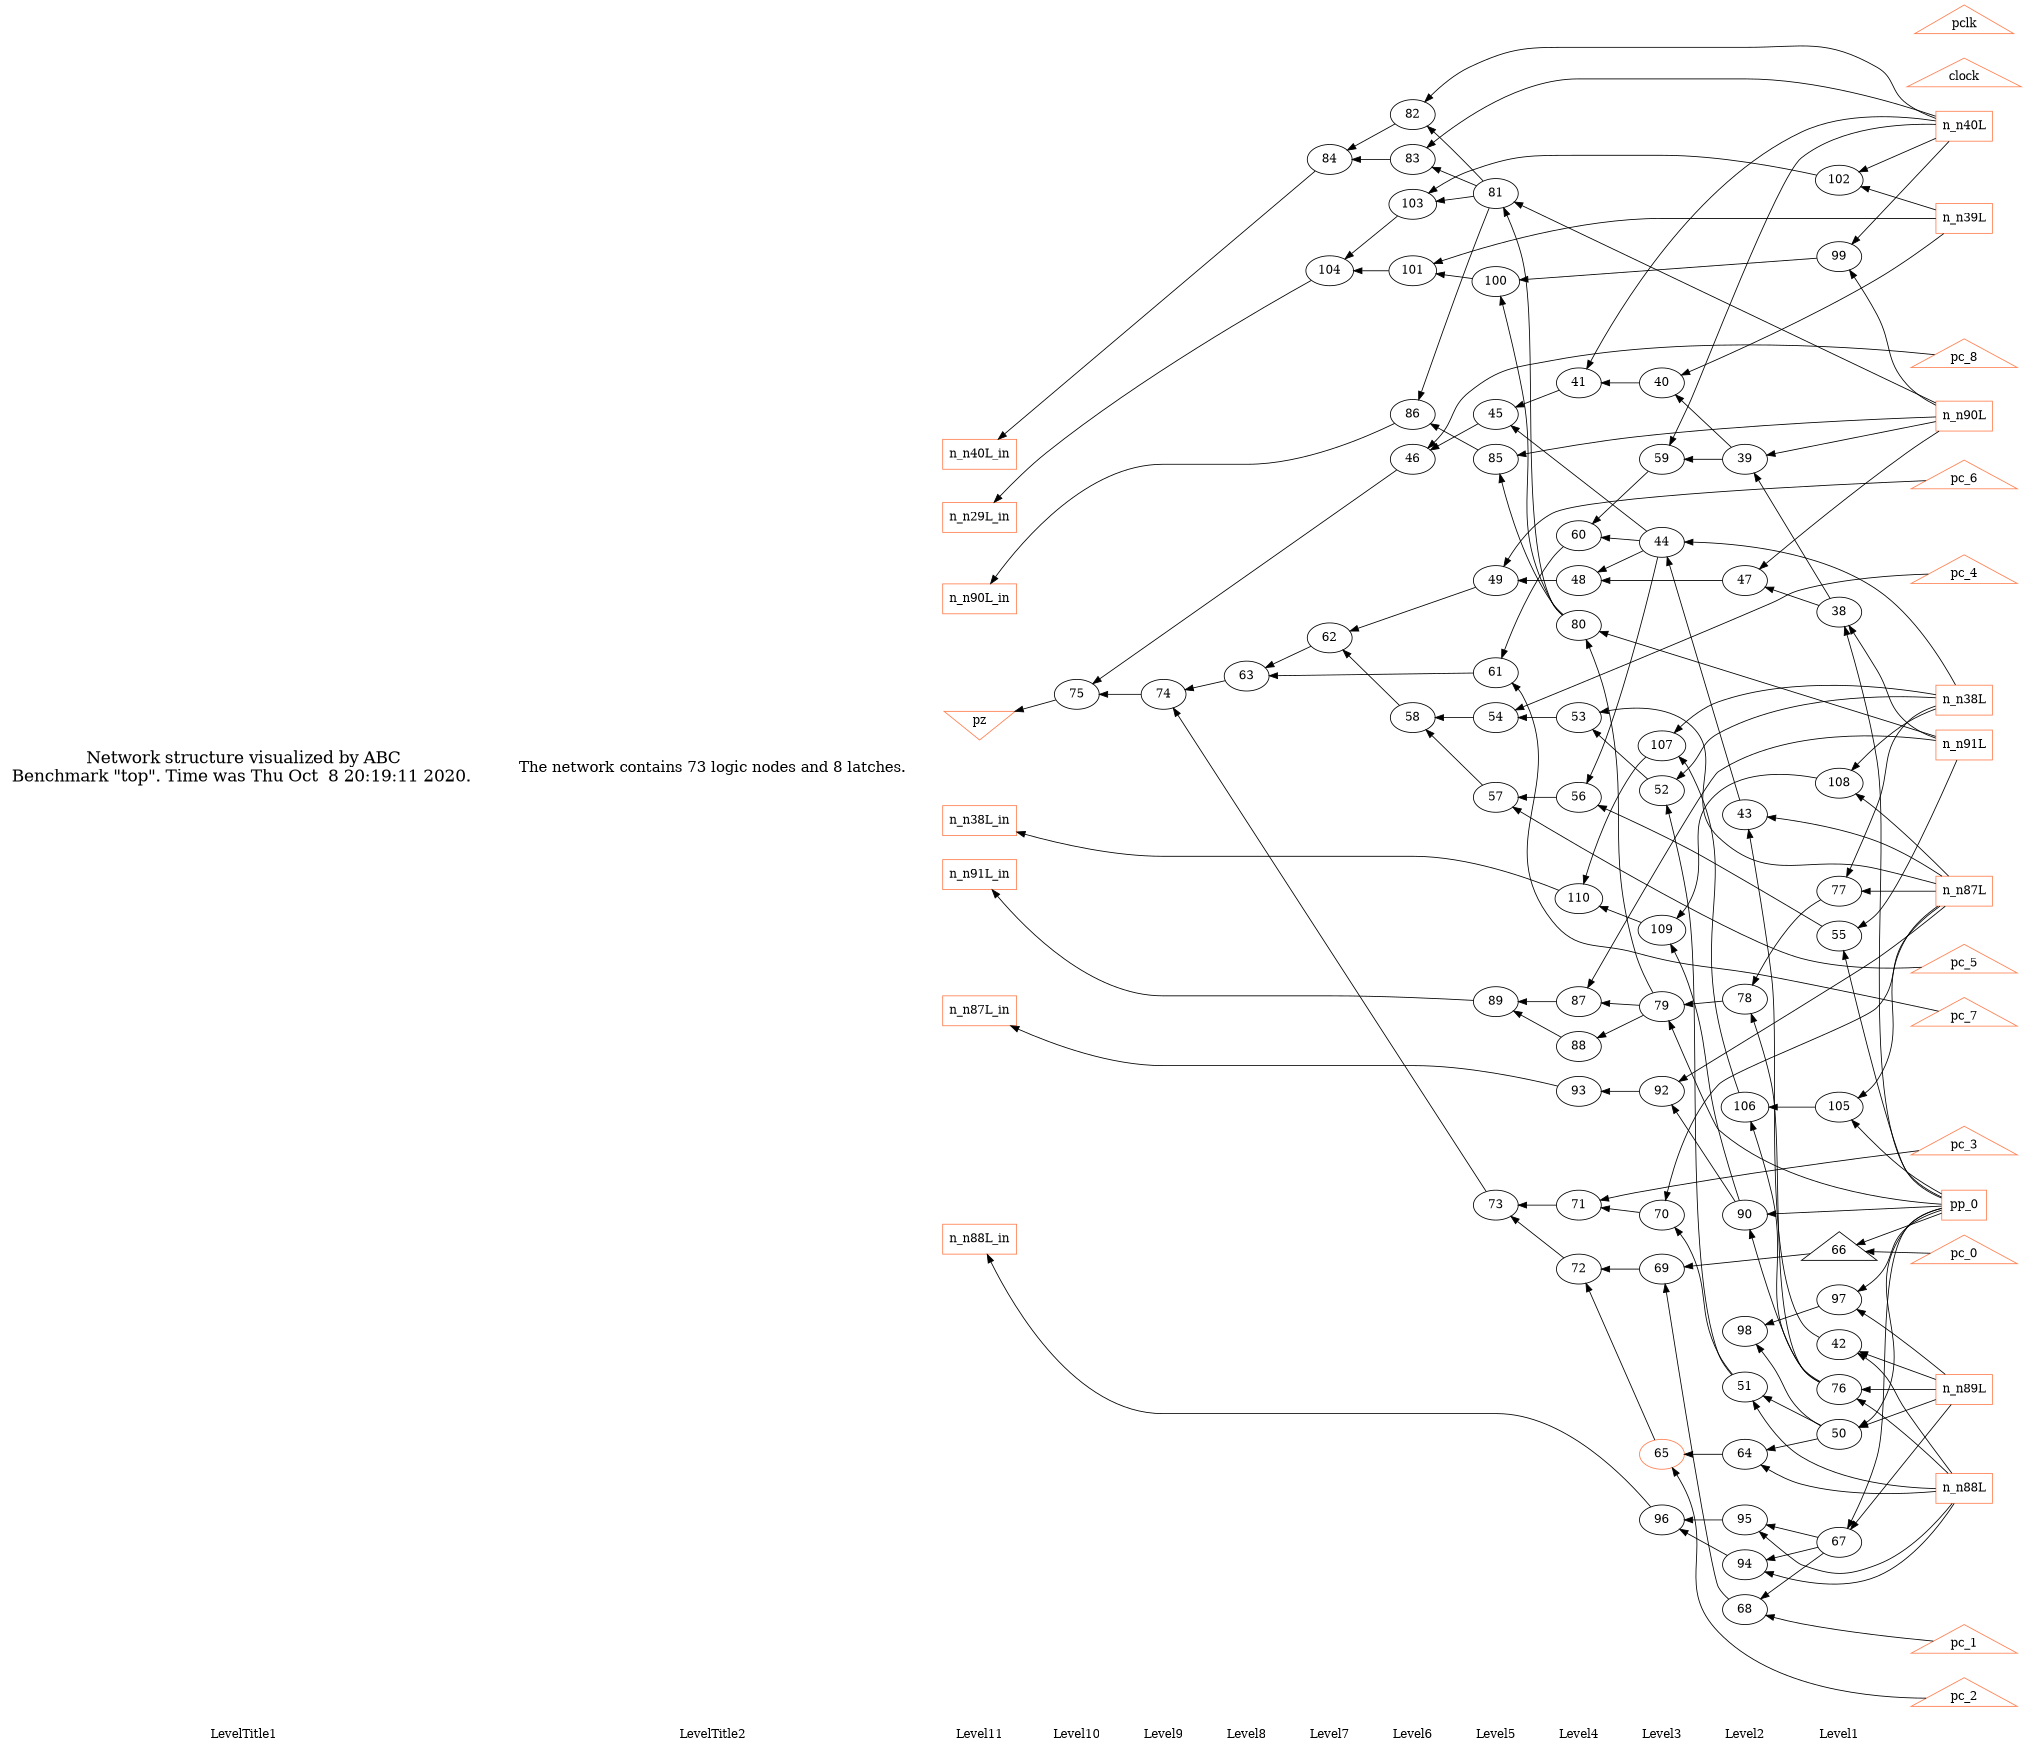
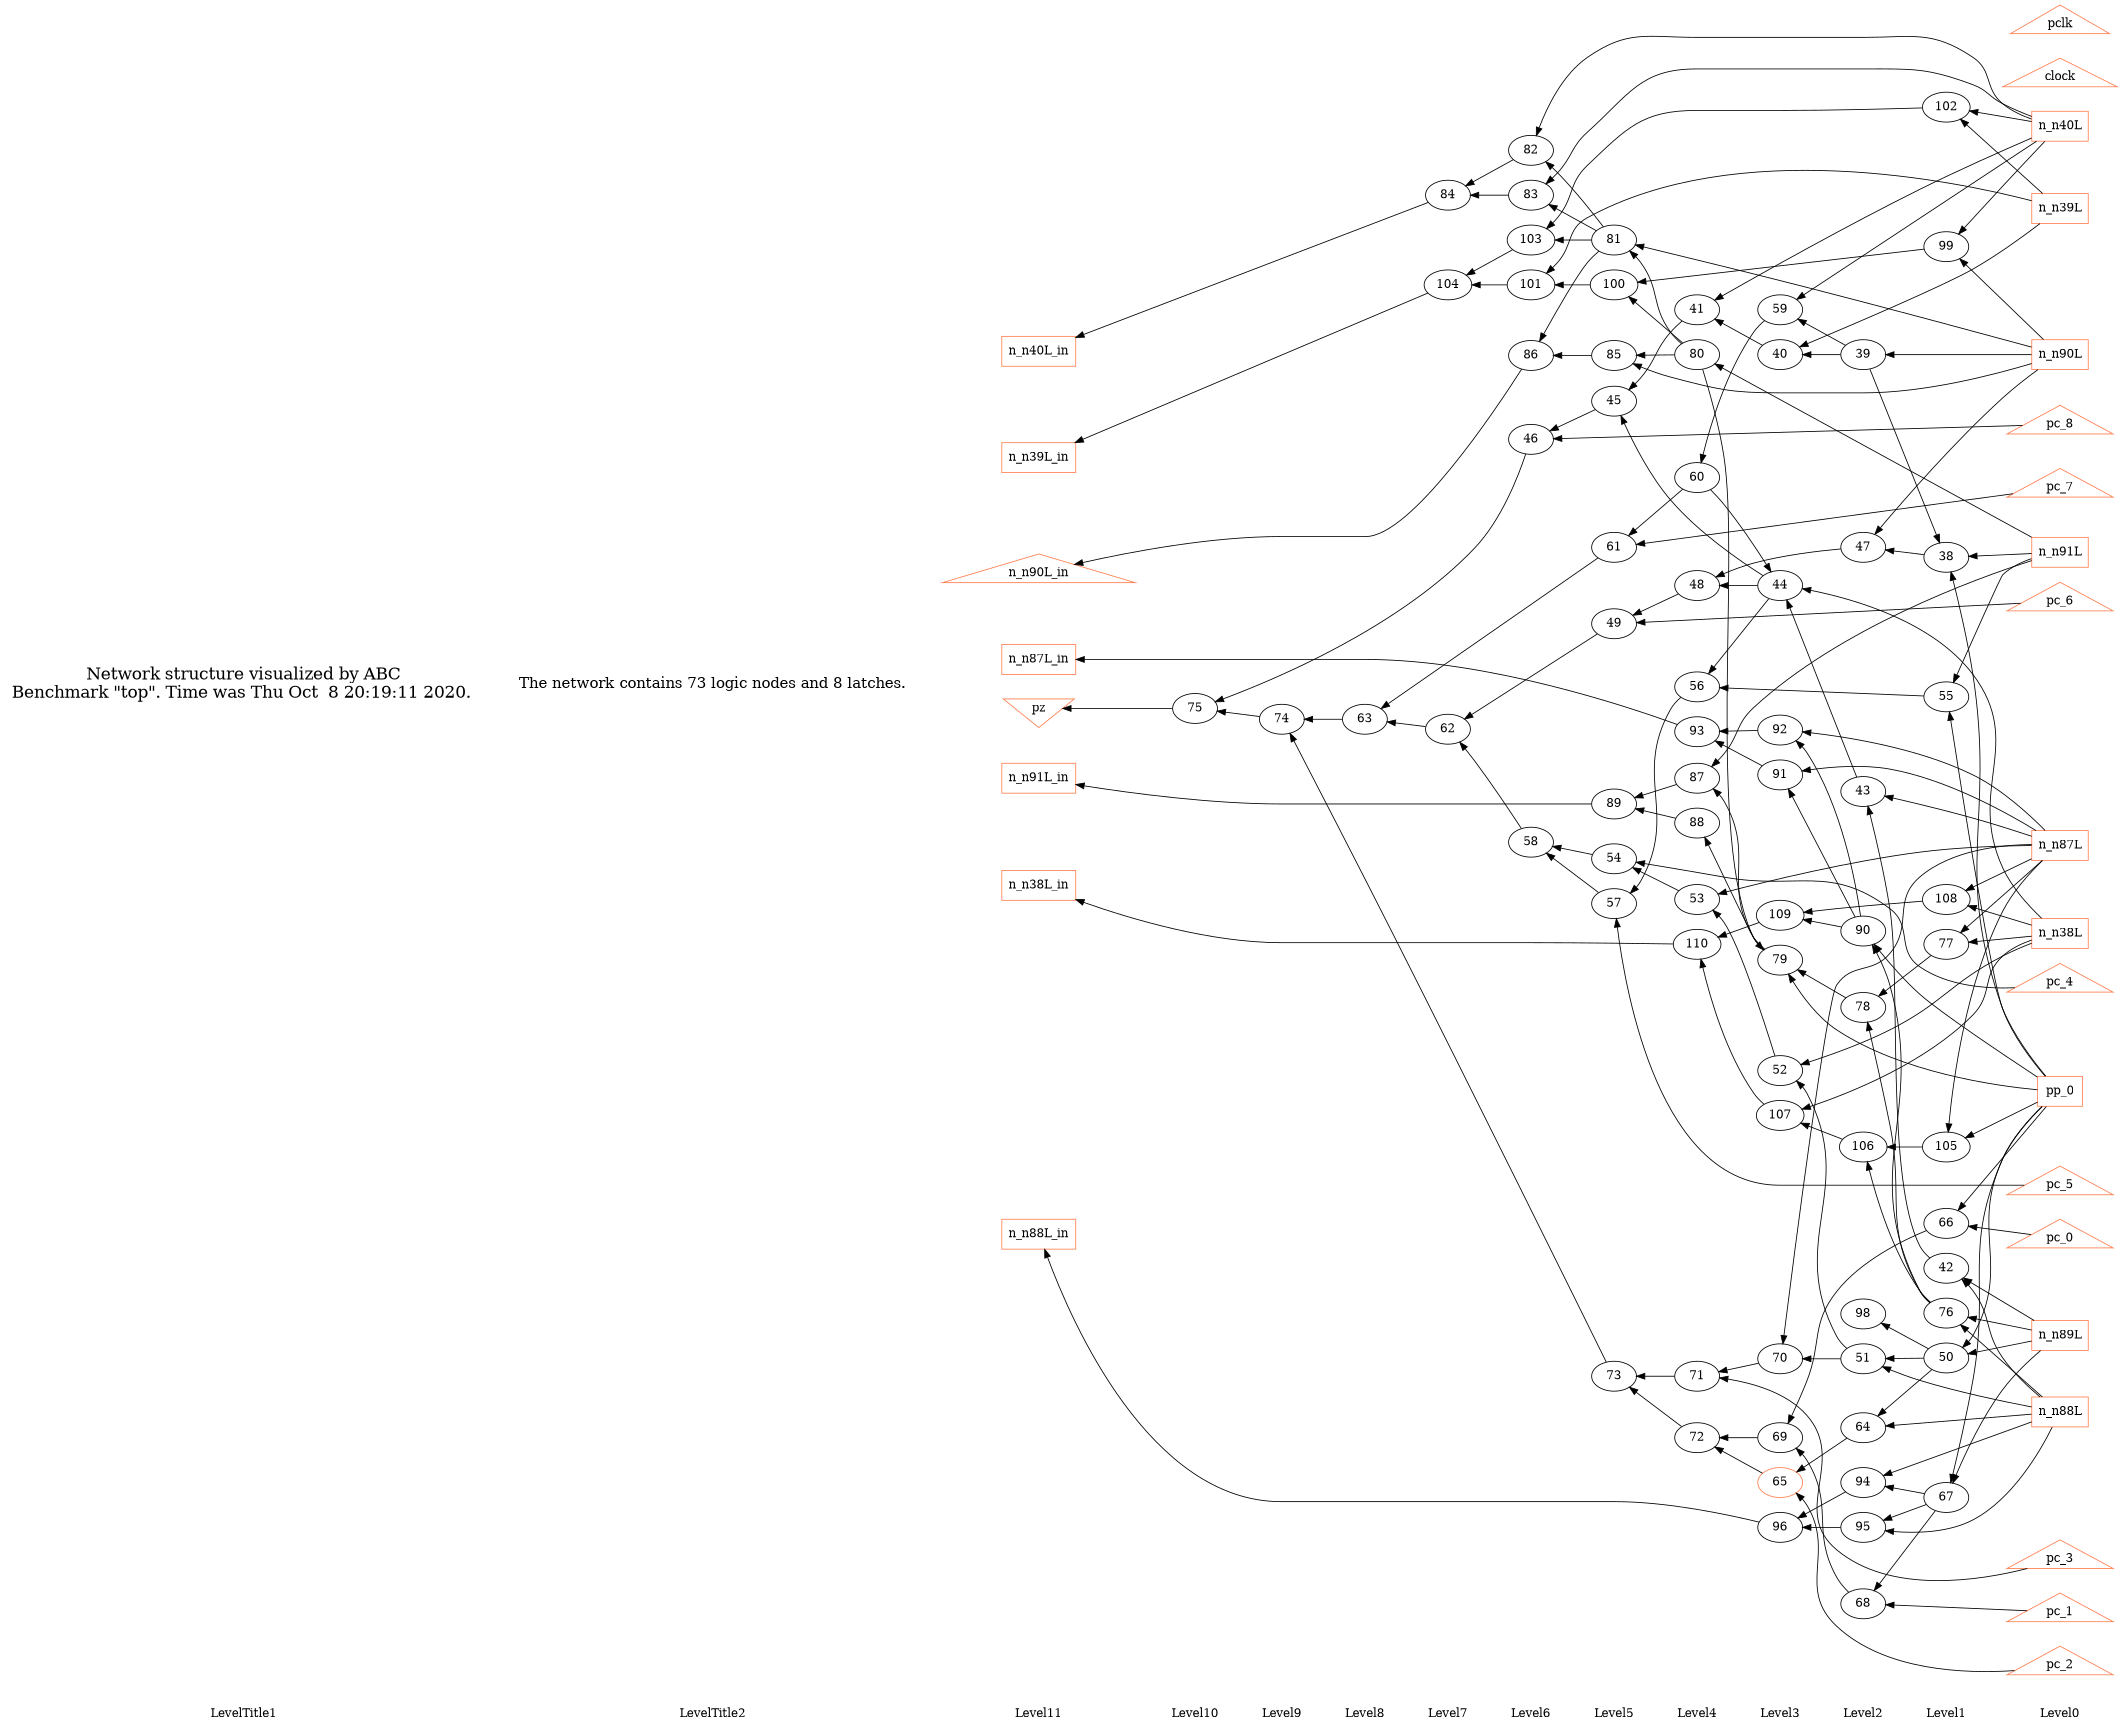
(980, 517) -> (1039, 458)
(1791, 534) -> (1903, 452)
(1625, 539) -> (1739, 524)
(980, 599) -> (1039, 573)
none -> (1780, 775)
(1618, 821) -> (1727, 672)
(1839, 1251) -> (1946, 1223)
(1839, 1300) -> none
none -> (2060, 1714)
